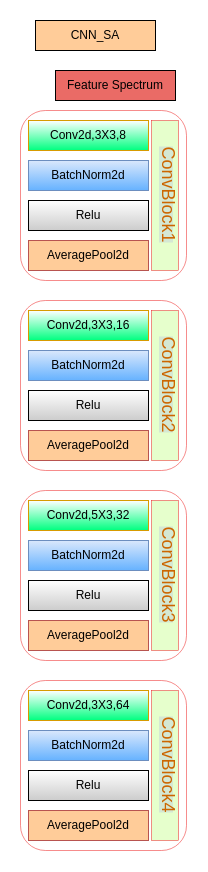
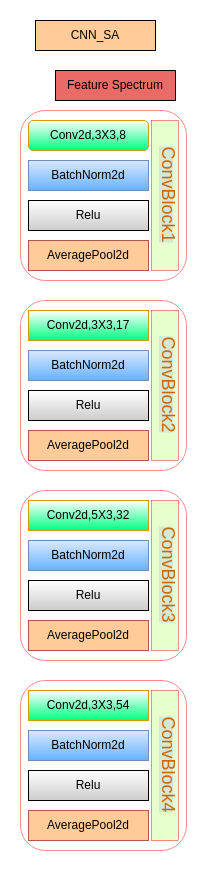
(89, 136) -> (89, 136)
(89, 326) -> (89, 326)
(89, 706) -> (89, 706)
